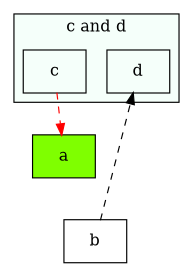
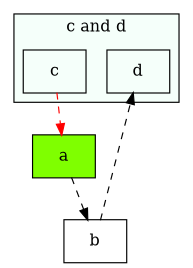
none -> (78, 193)
